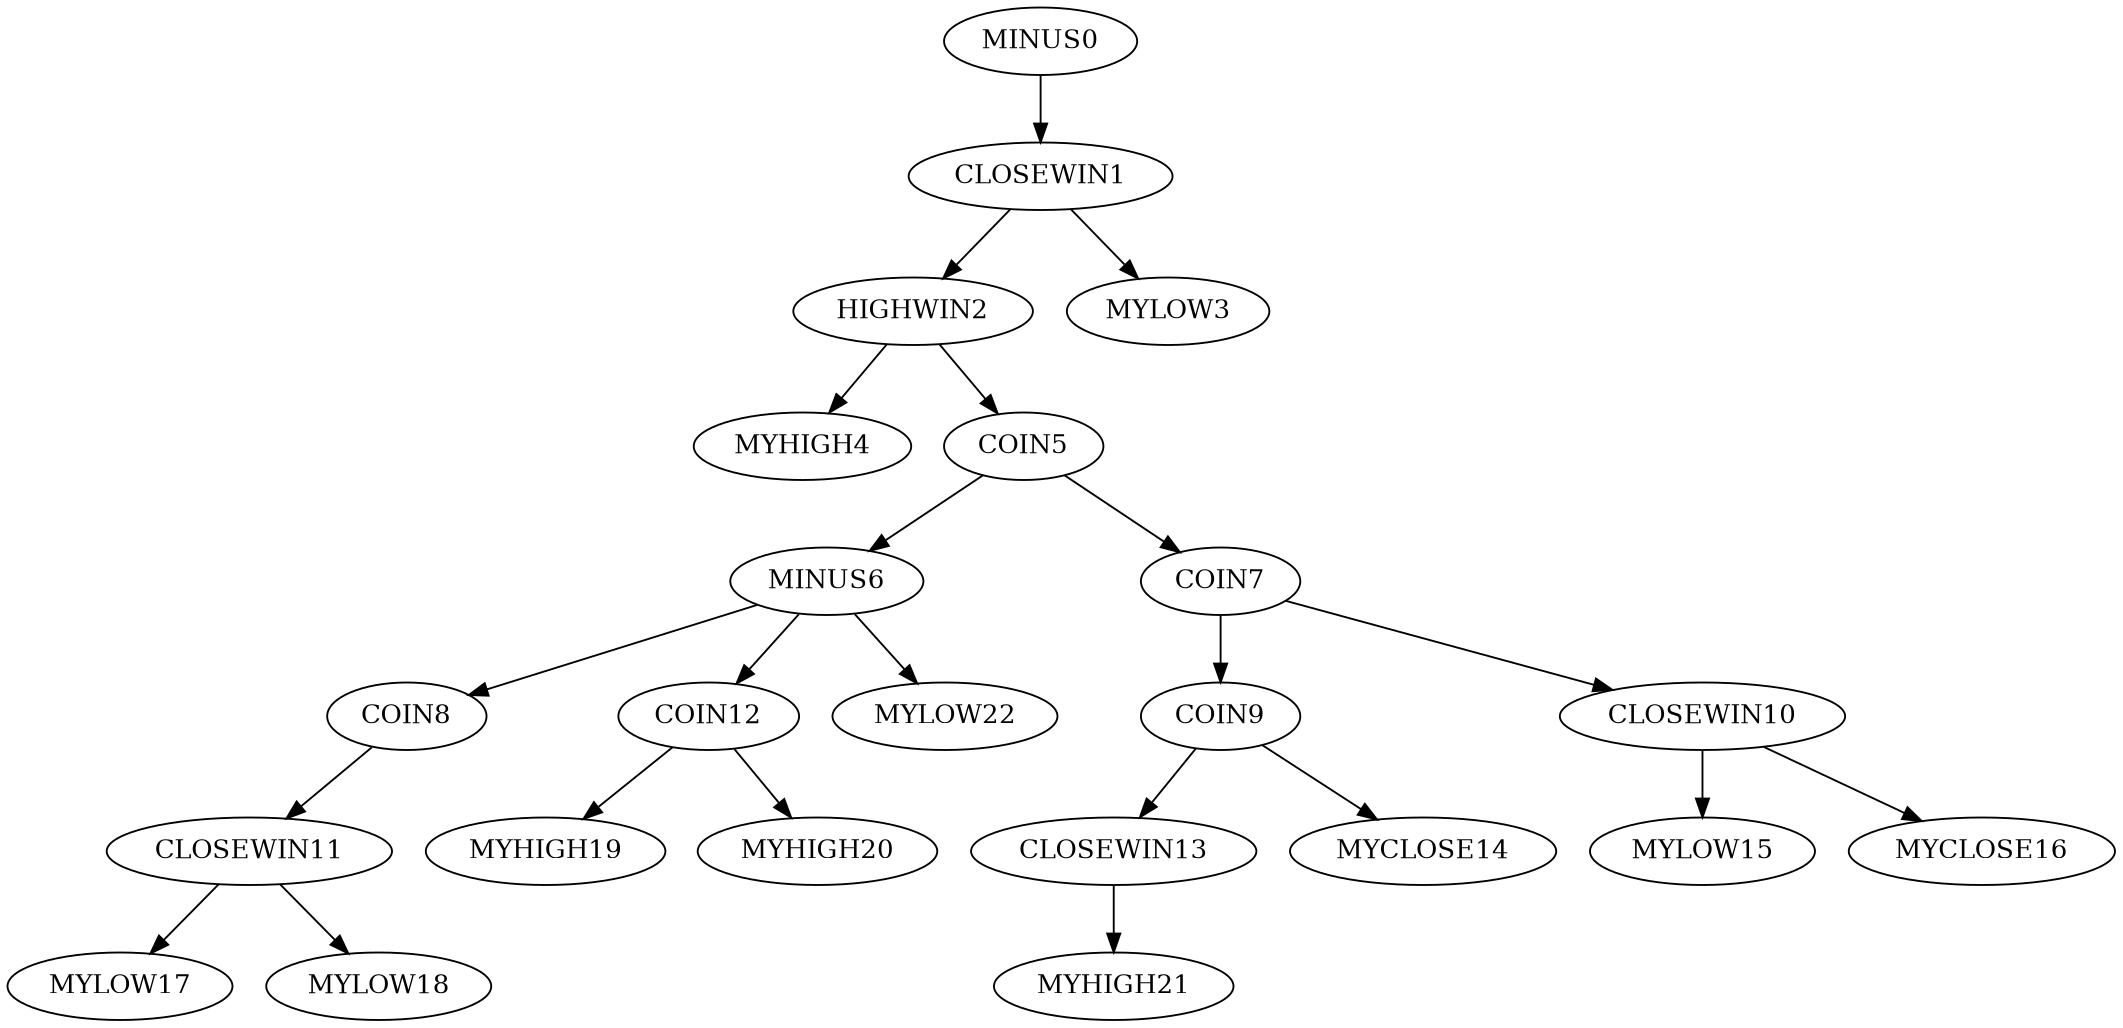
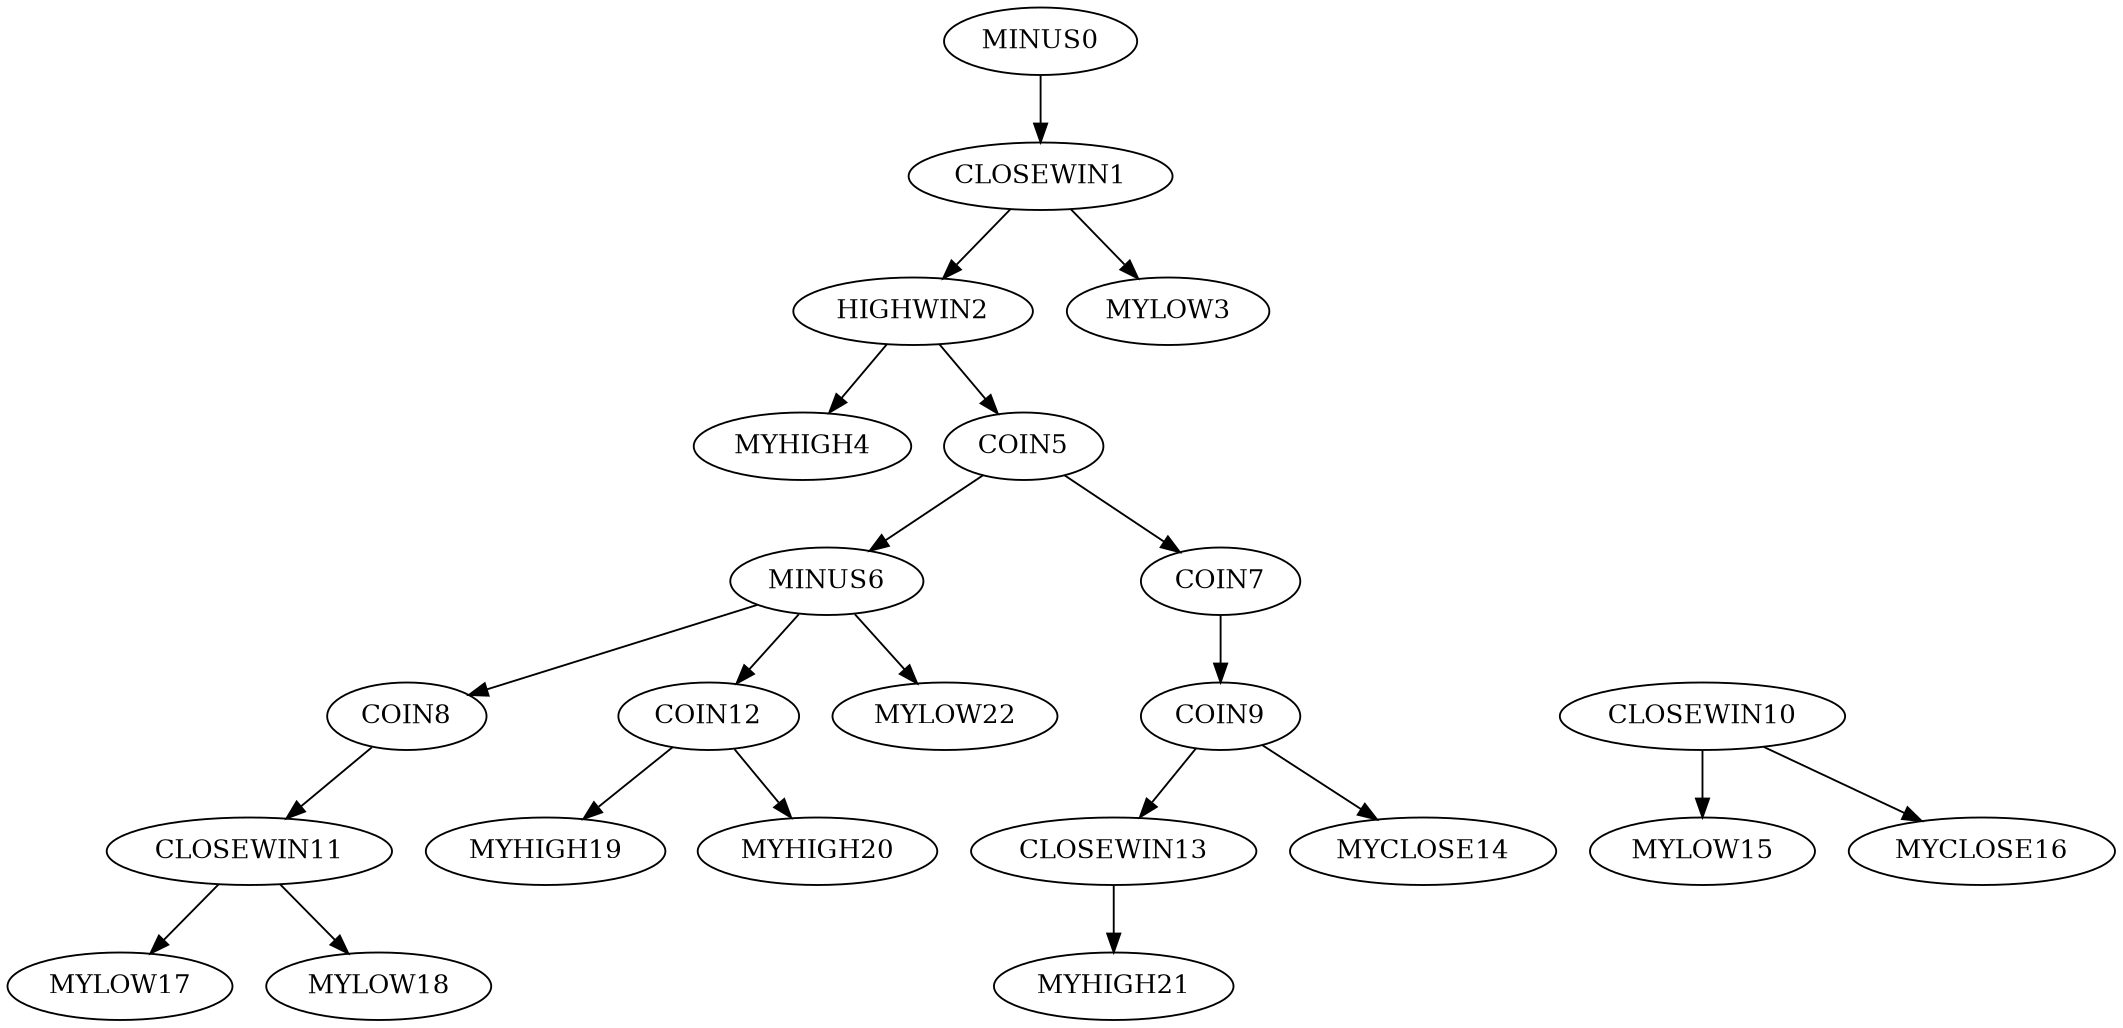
(1440, 643) -> none
